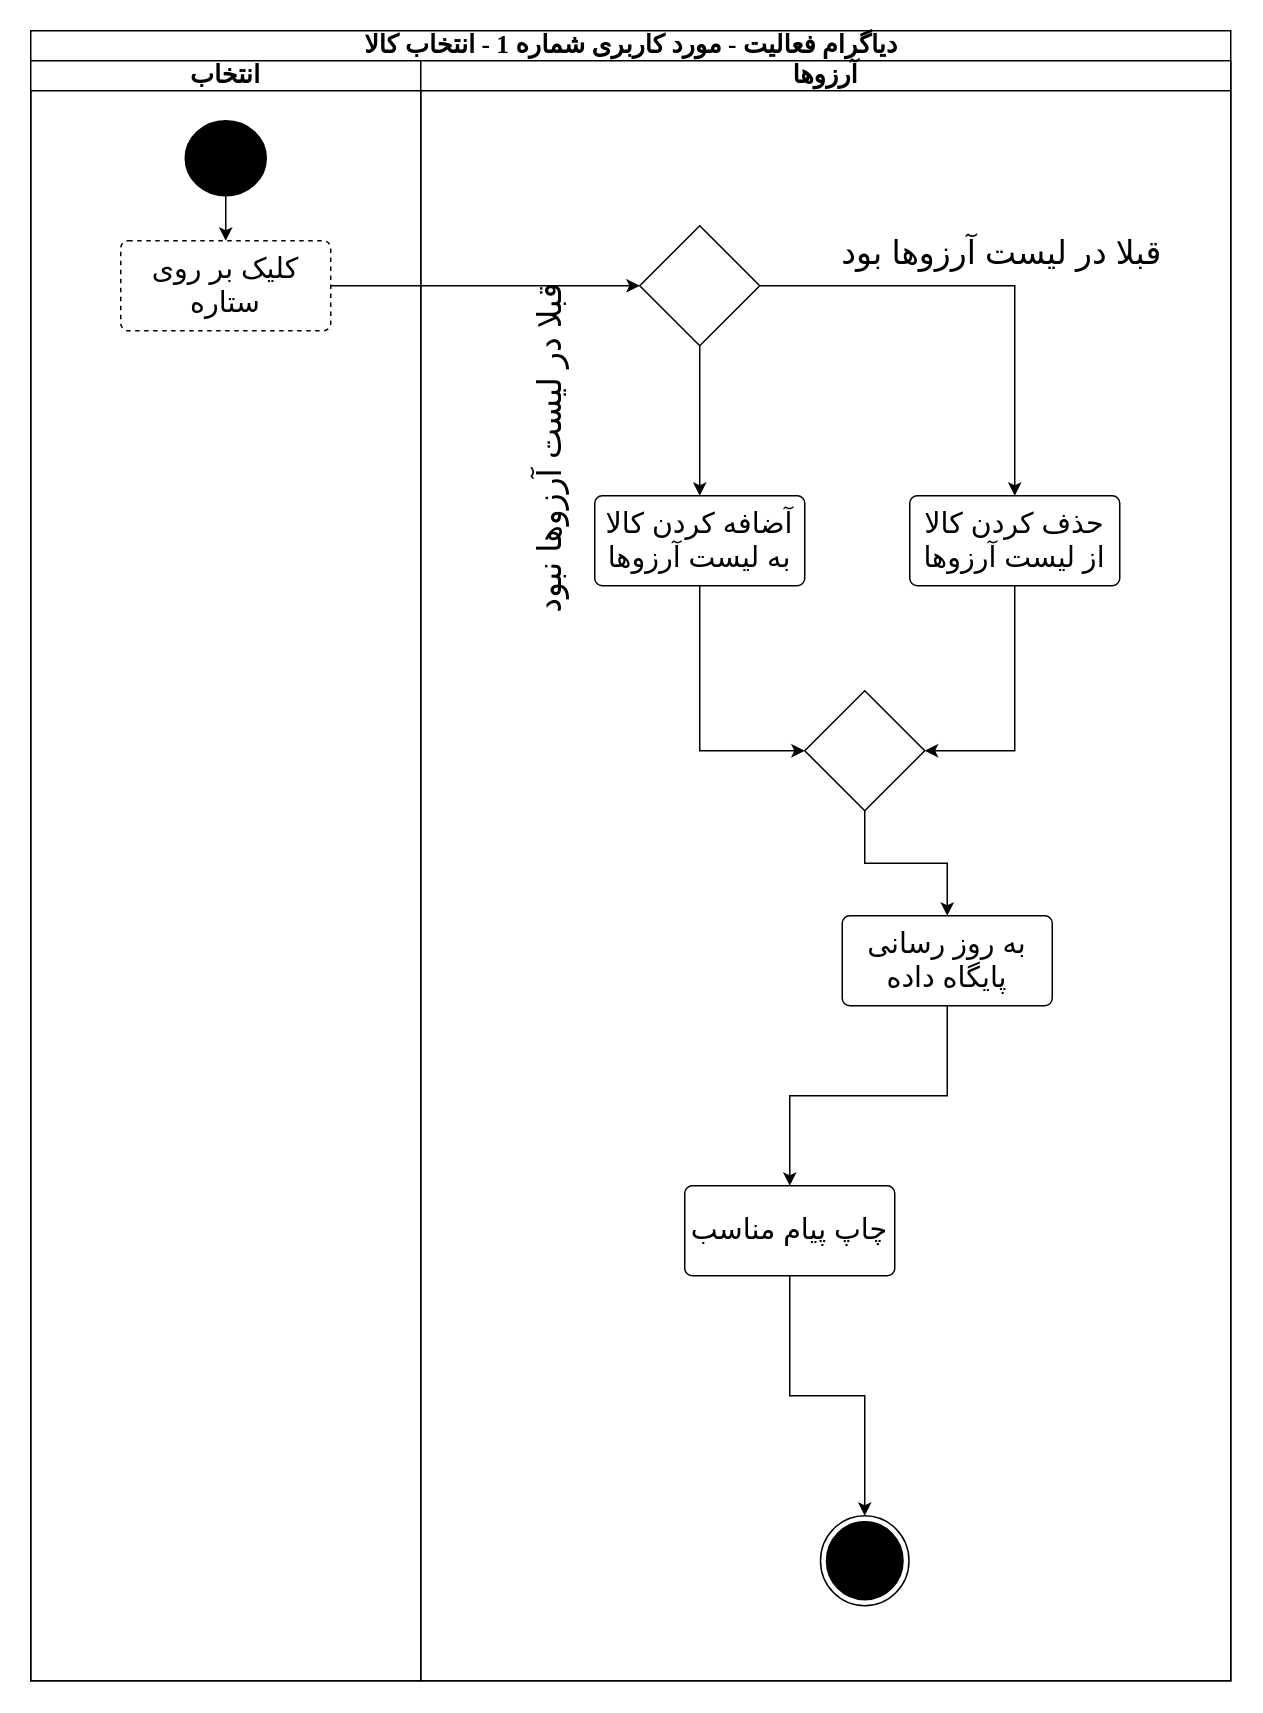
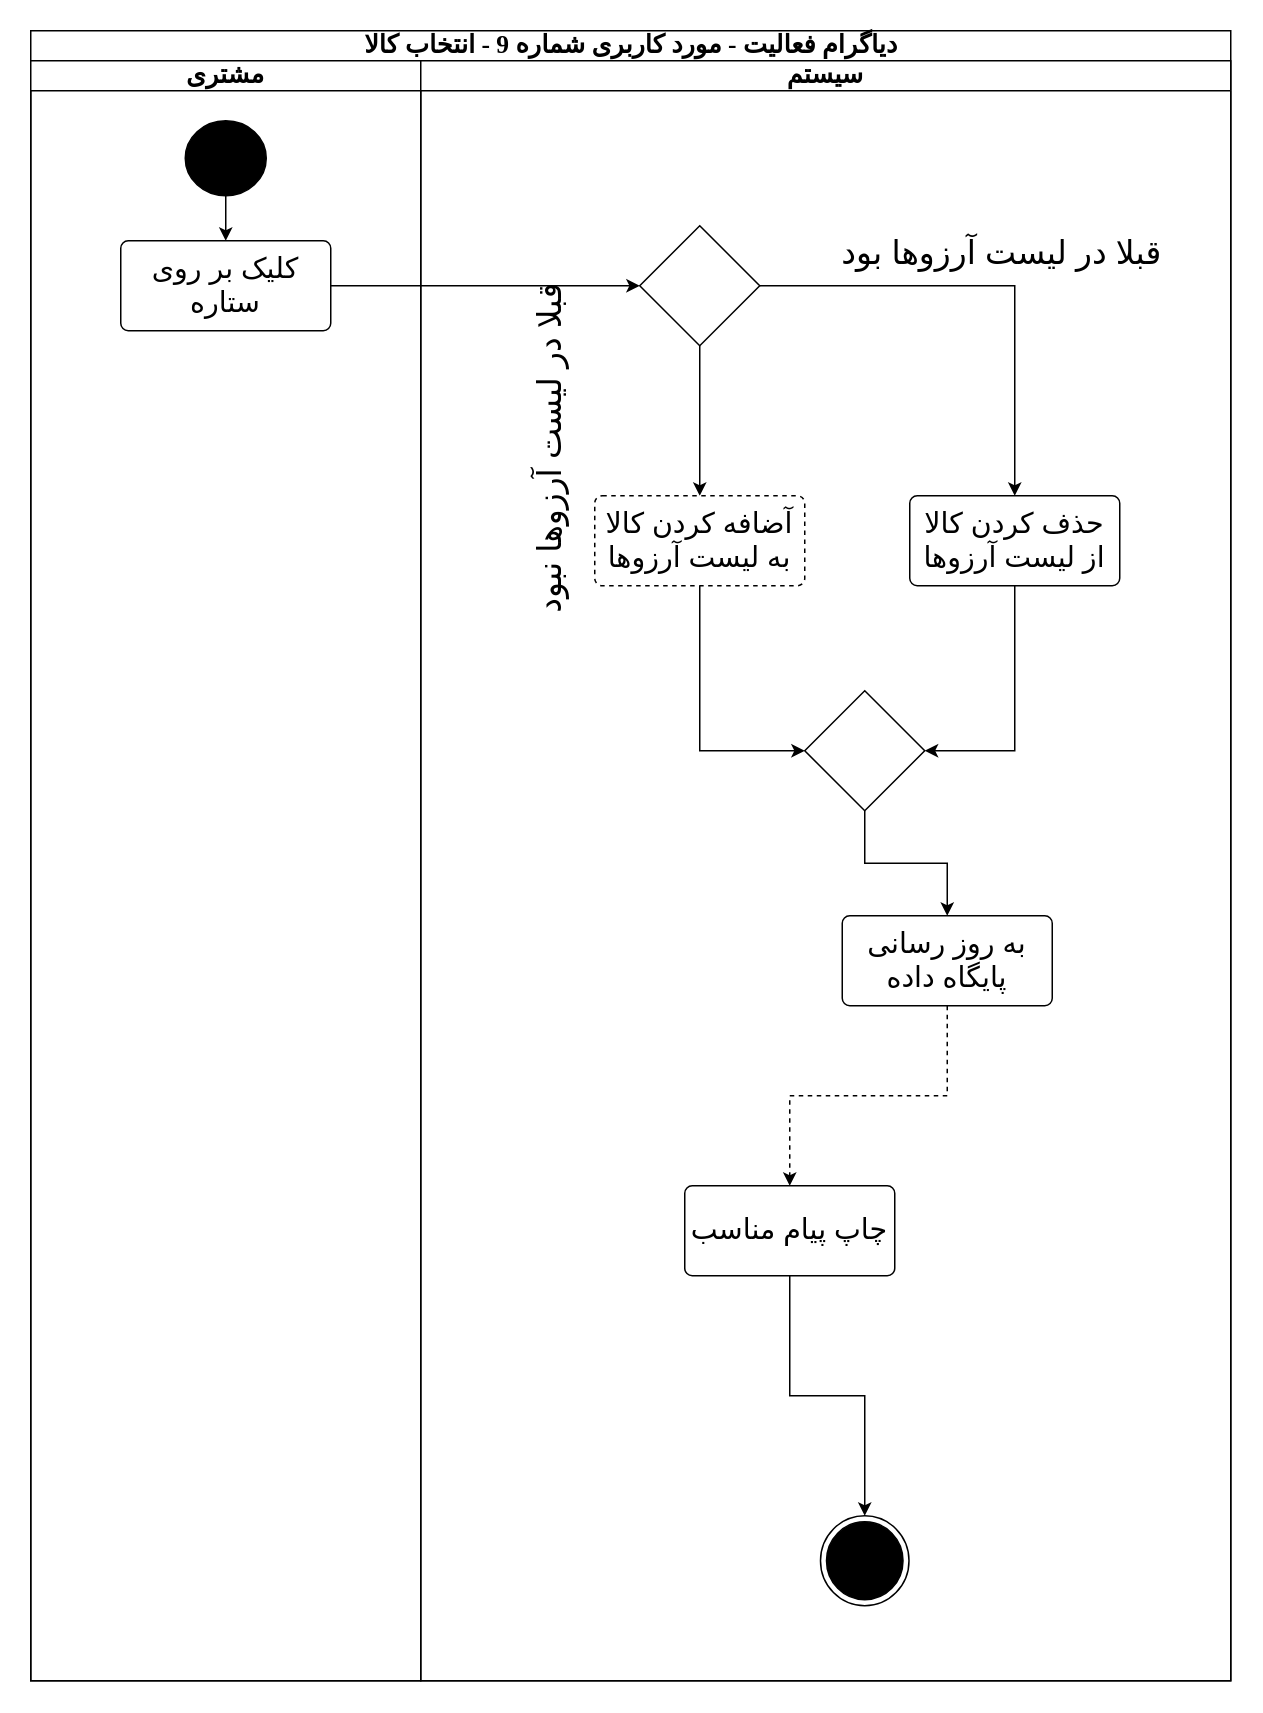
(632, 46) -> (632, 46)
(226, 76) -> (226, 76)
(826, 76) -> (826, 76)
(226, 286) -> (226, 286)
(700, 541) -> (700, 541)
(874, 1096) -> (874, 1096)
